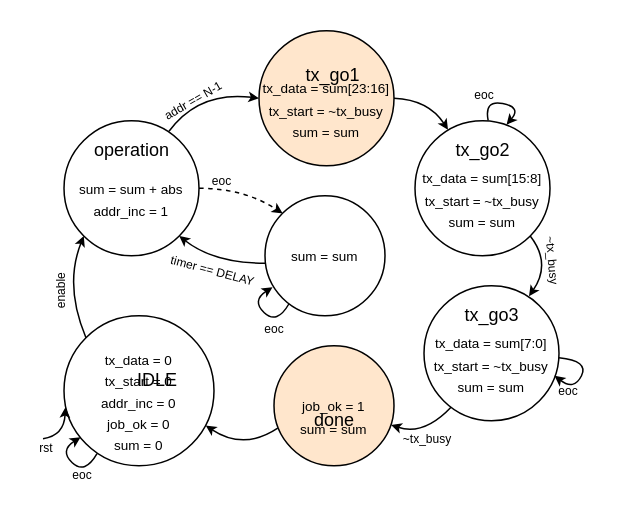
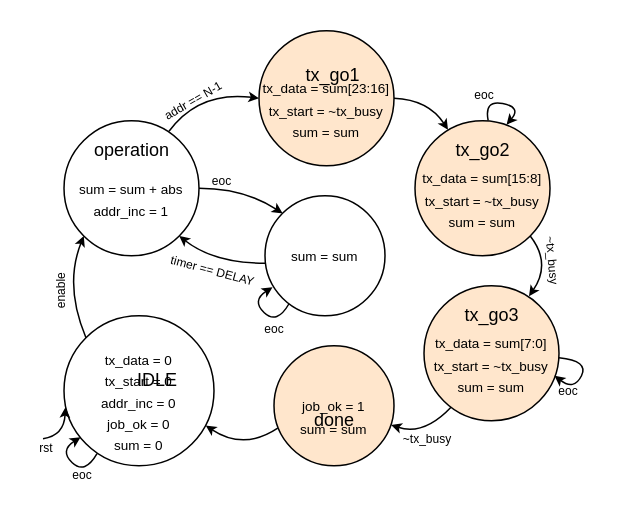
(482, 188) -> (482, 188)
(240, 193) -> (240, 193)
(491, 353) -> (491, 353)
